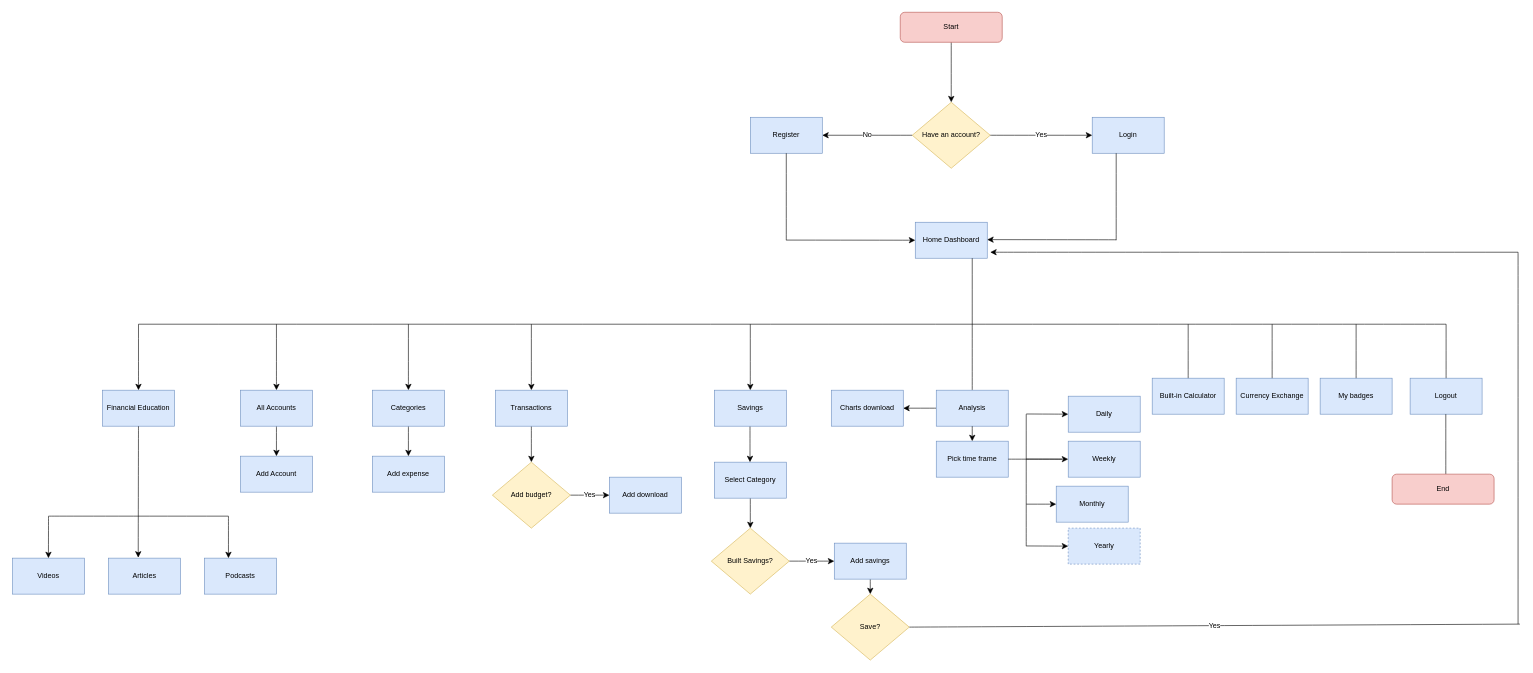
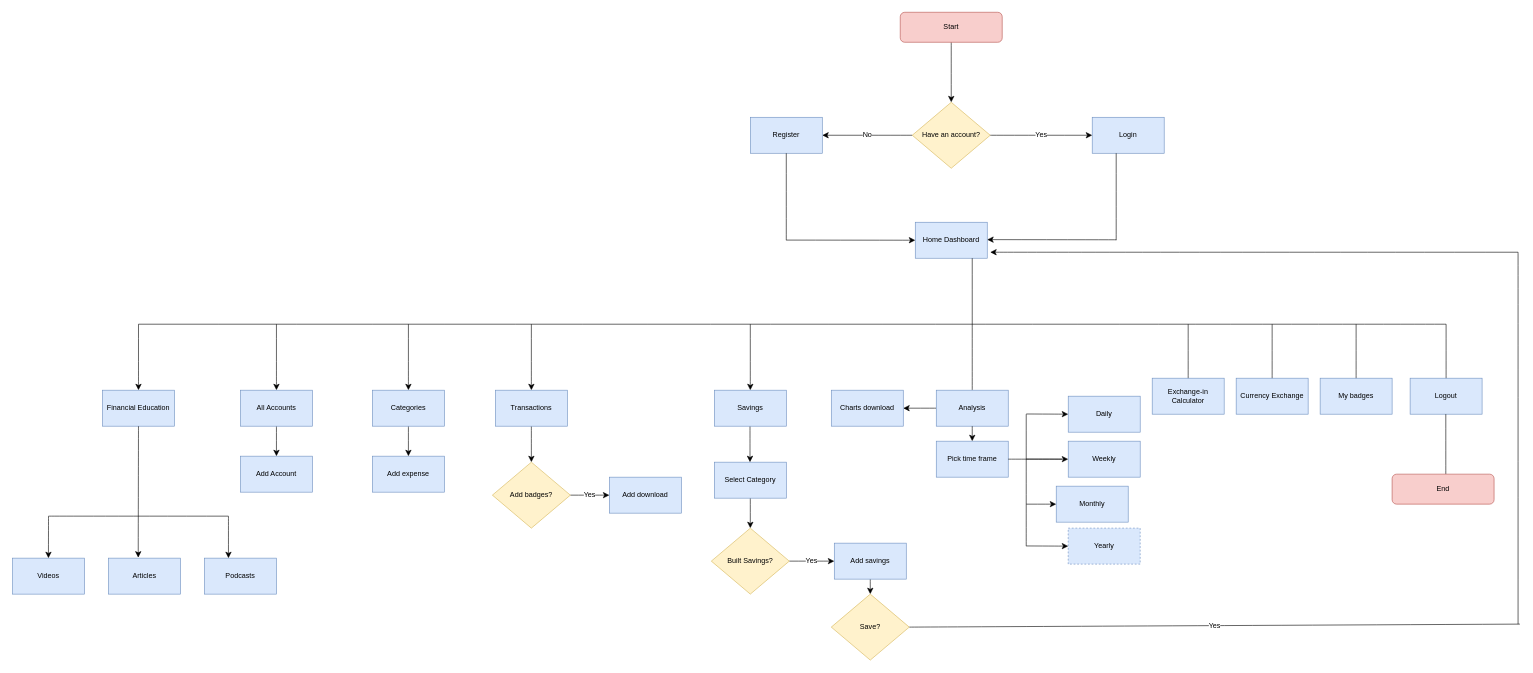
(1188, 396) -> (1188, 396)
(531, 495) -> (531, 495)
